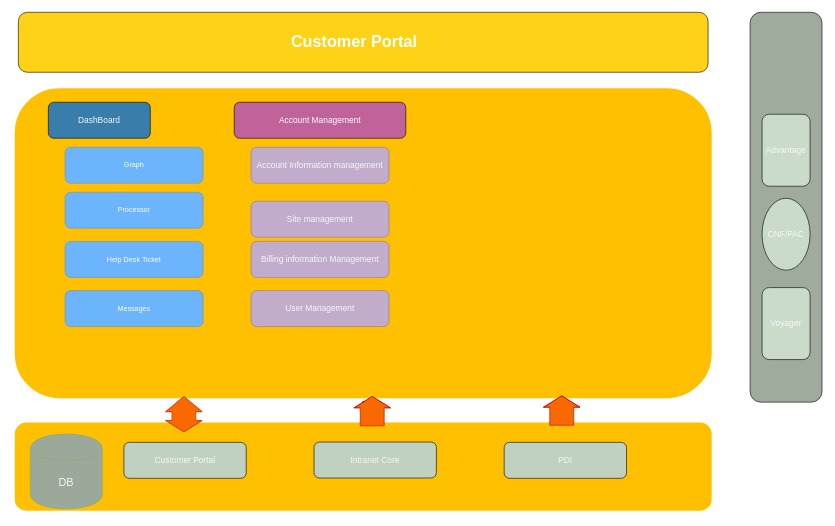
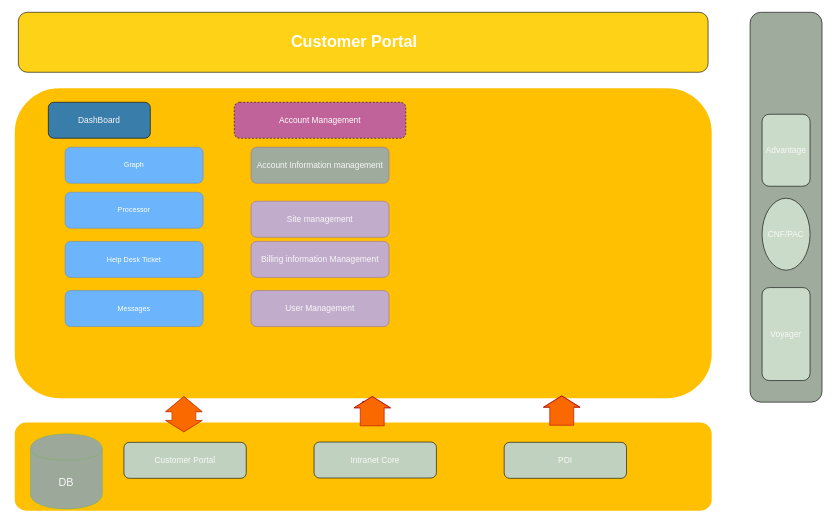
(320, 120) -> (320, 120)
(320, 165) -> (320, 165)
(786, 324) -> (786, 334)
